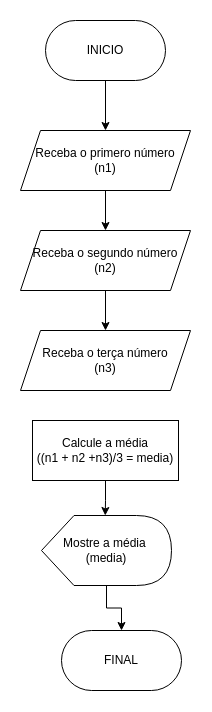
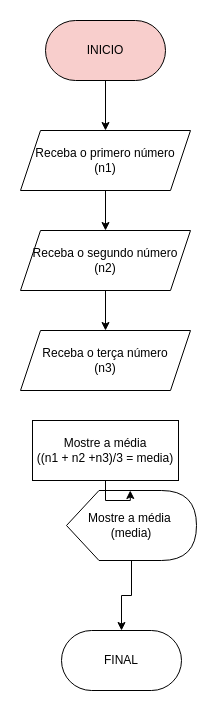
(106, 51) -> (106, 51)
(106, 451) -> (106, 451)
(107, 551) -> (132, 526)
